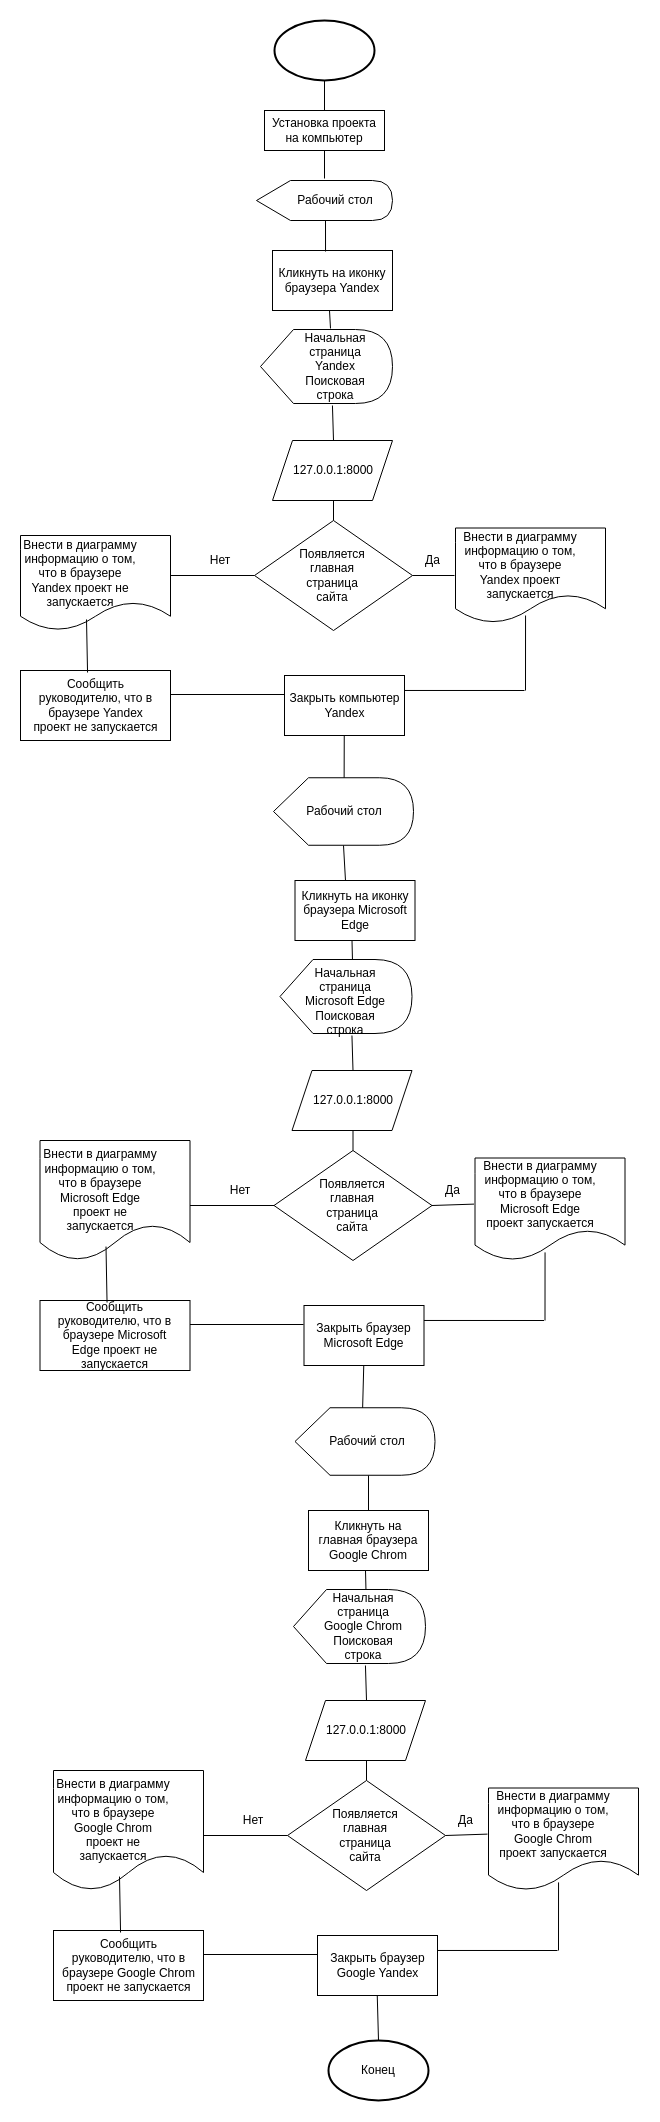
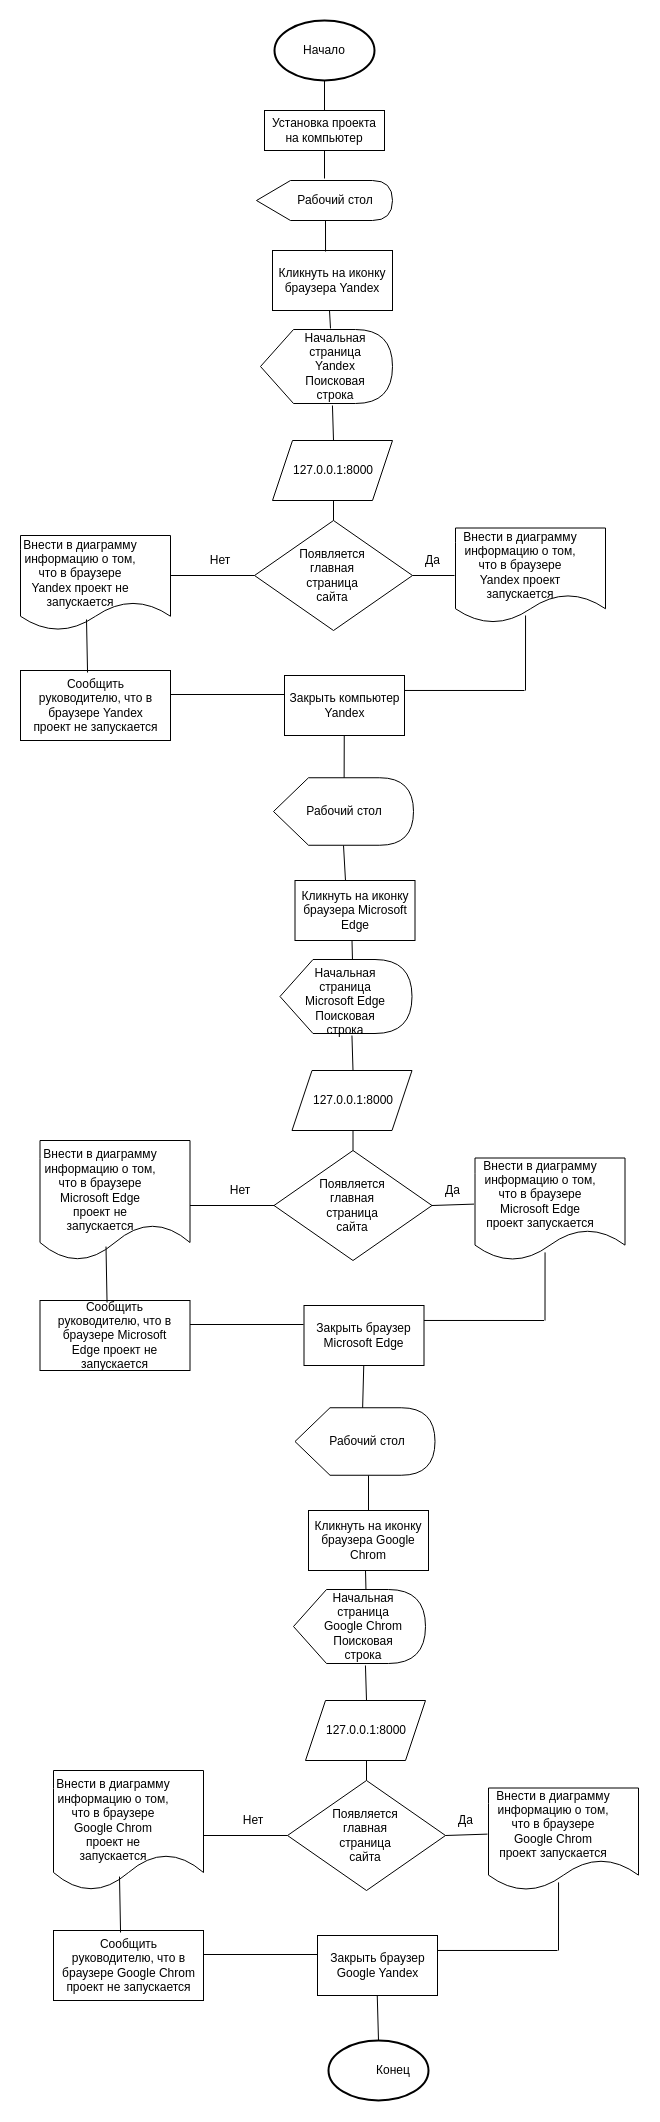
none -> (325, 51)
(369, 1541) -> (369, 1541)
(378, 2071) -> (393, 2071)
